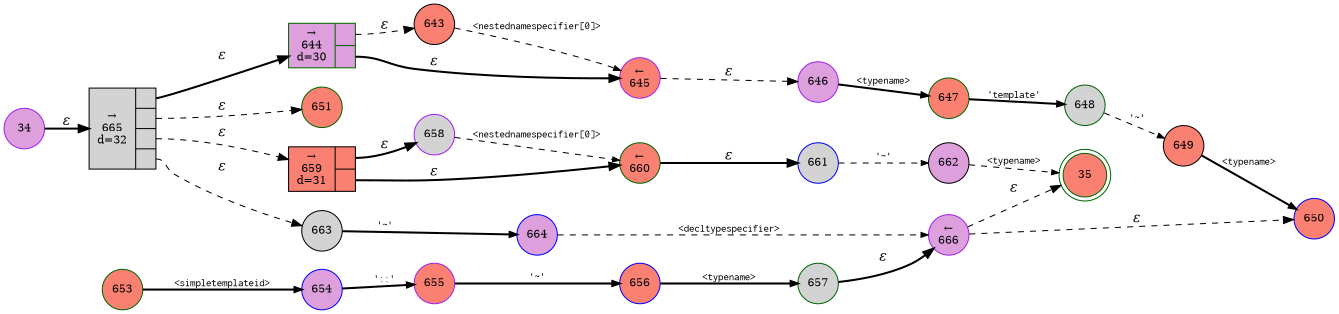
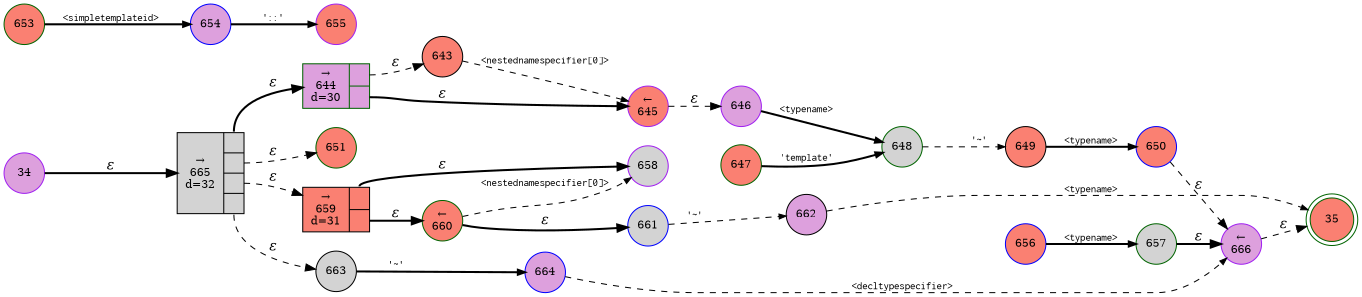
(880, 90) -> (818, 126)
(534, 148) -> (545, 205)
(1126, 227) -> (1193, 189)
(534, 284) -> none
